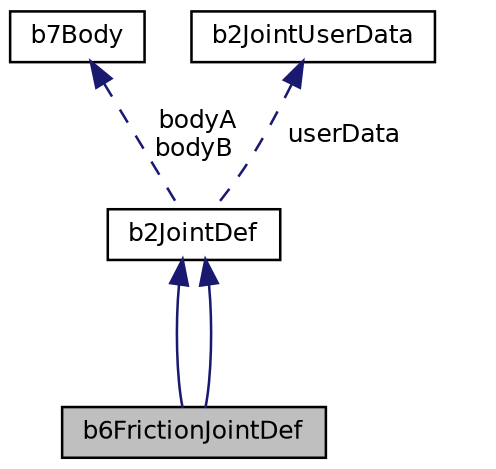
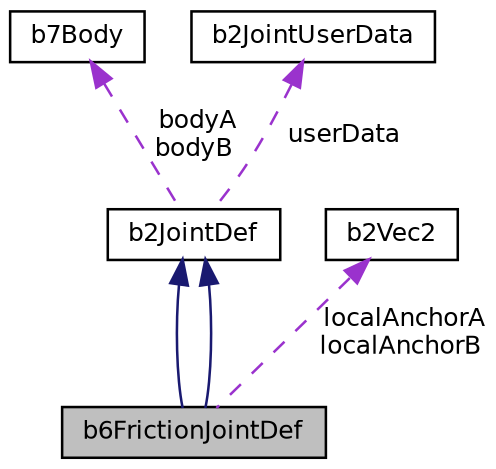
(142, 147) -> (142, 147)
(256, 150) -> (256, 150)
none -> (392, 235)
